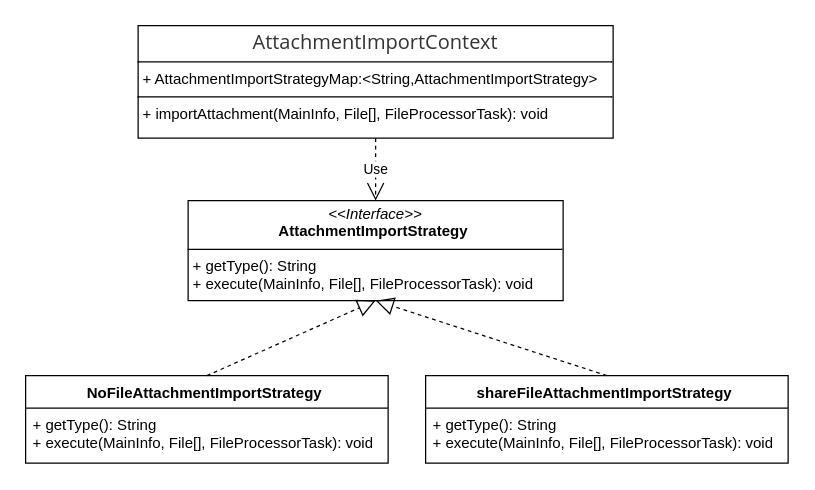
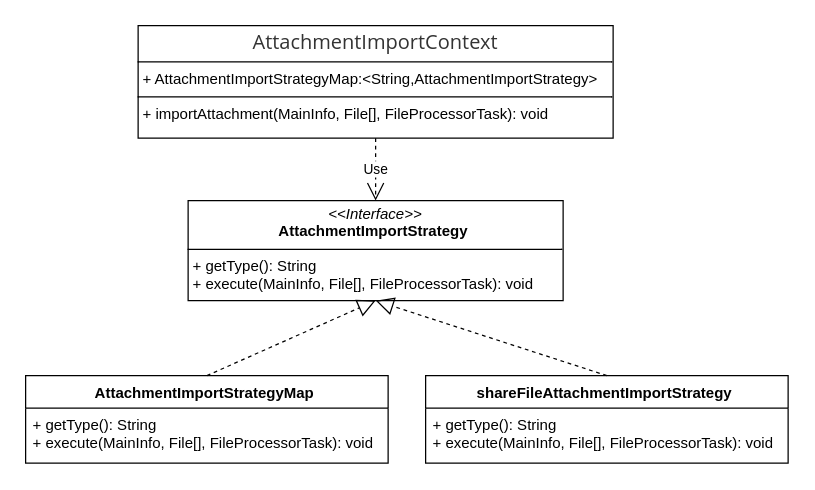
(207, 393) -> (207, 393)
